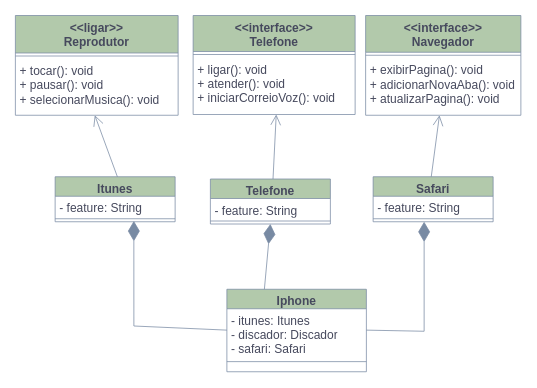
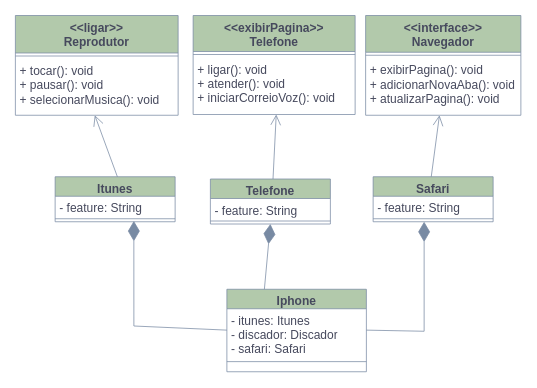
(274, 35) -> (274, 35)
